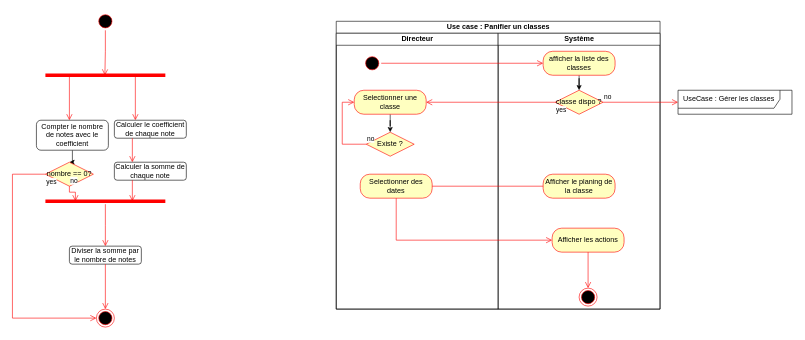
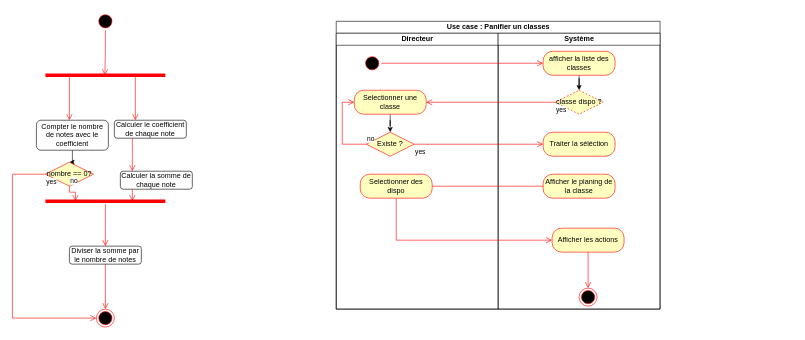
(579, 102) -> (579, 102)
(640, 102) -> none
(735, 102) -> none
none -> (478, 144)
none -> (579, 144)
(150, 171) -> (156, 180)
(396, 186) -> (396, 186)
